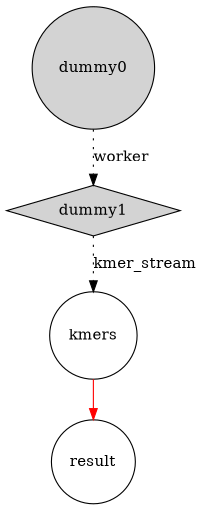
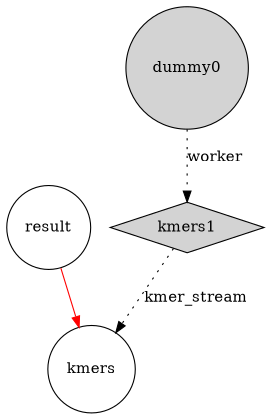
(93, 211) -> (187, 227)
(93, 394) -> (68, 292)
